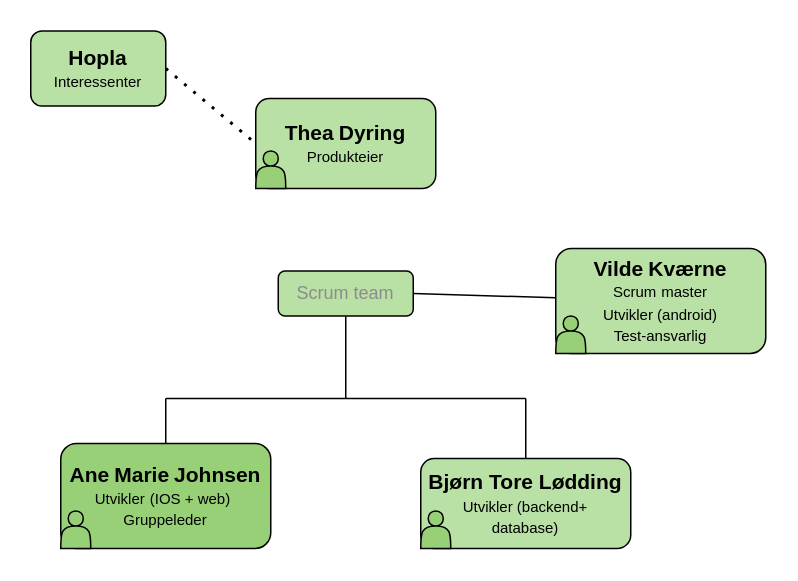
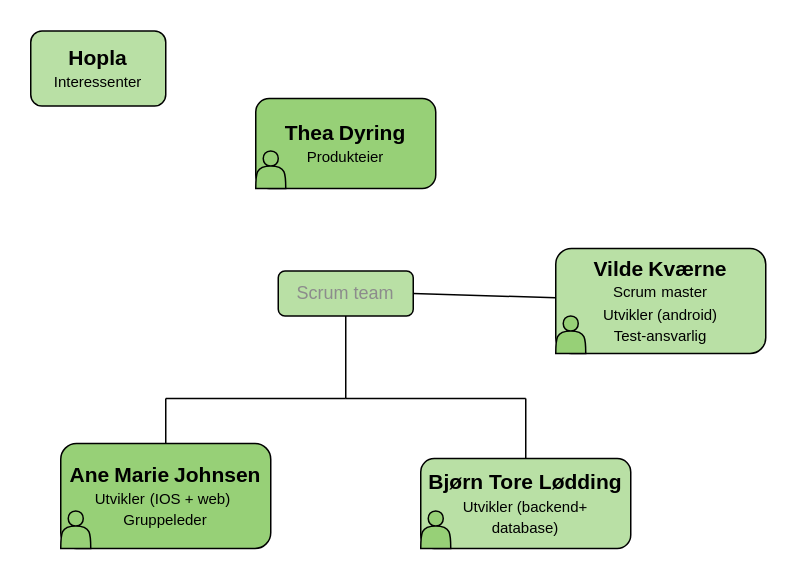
(210, 105) -> none
(346, 143) -> (346, 143)
